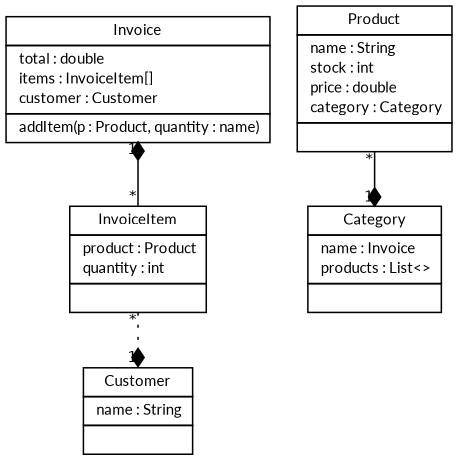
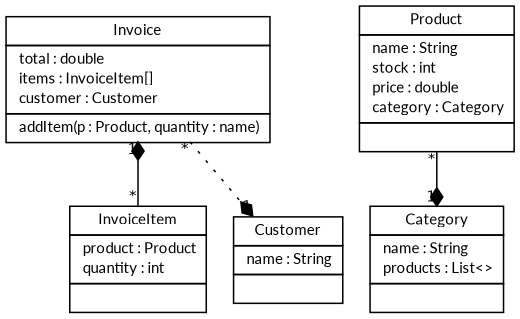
(367, 249) -> (425, 249)
(138, 330) -> (215, 172)
